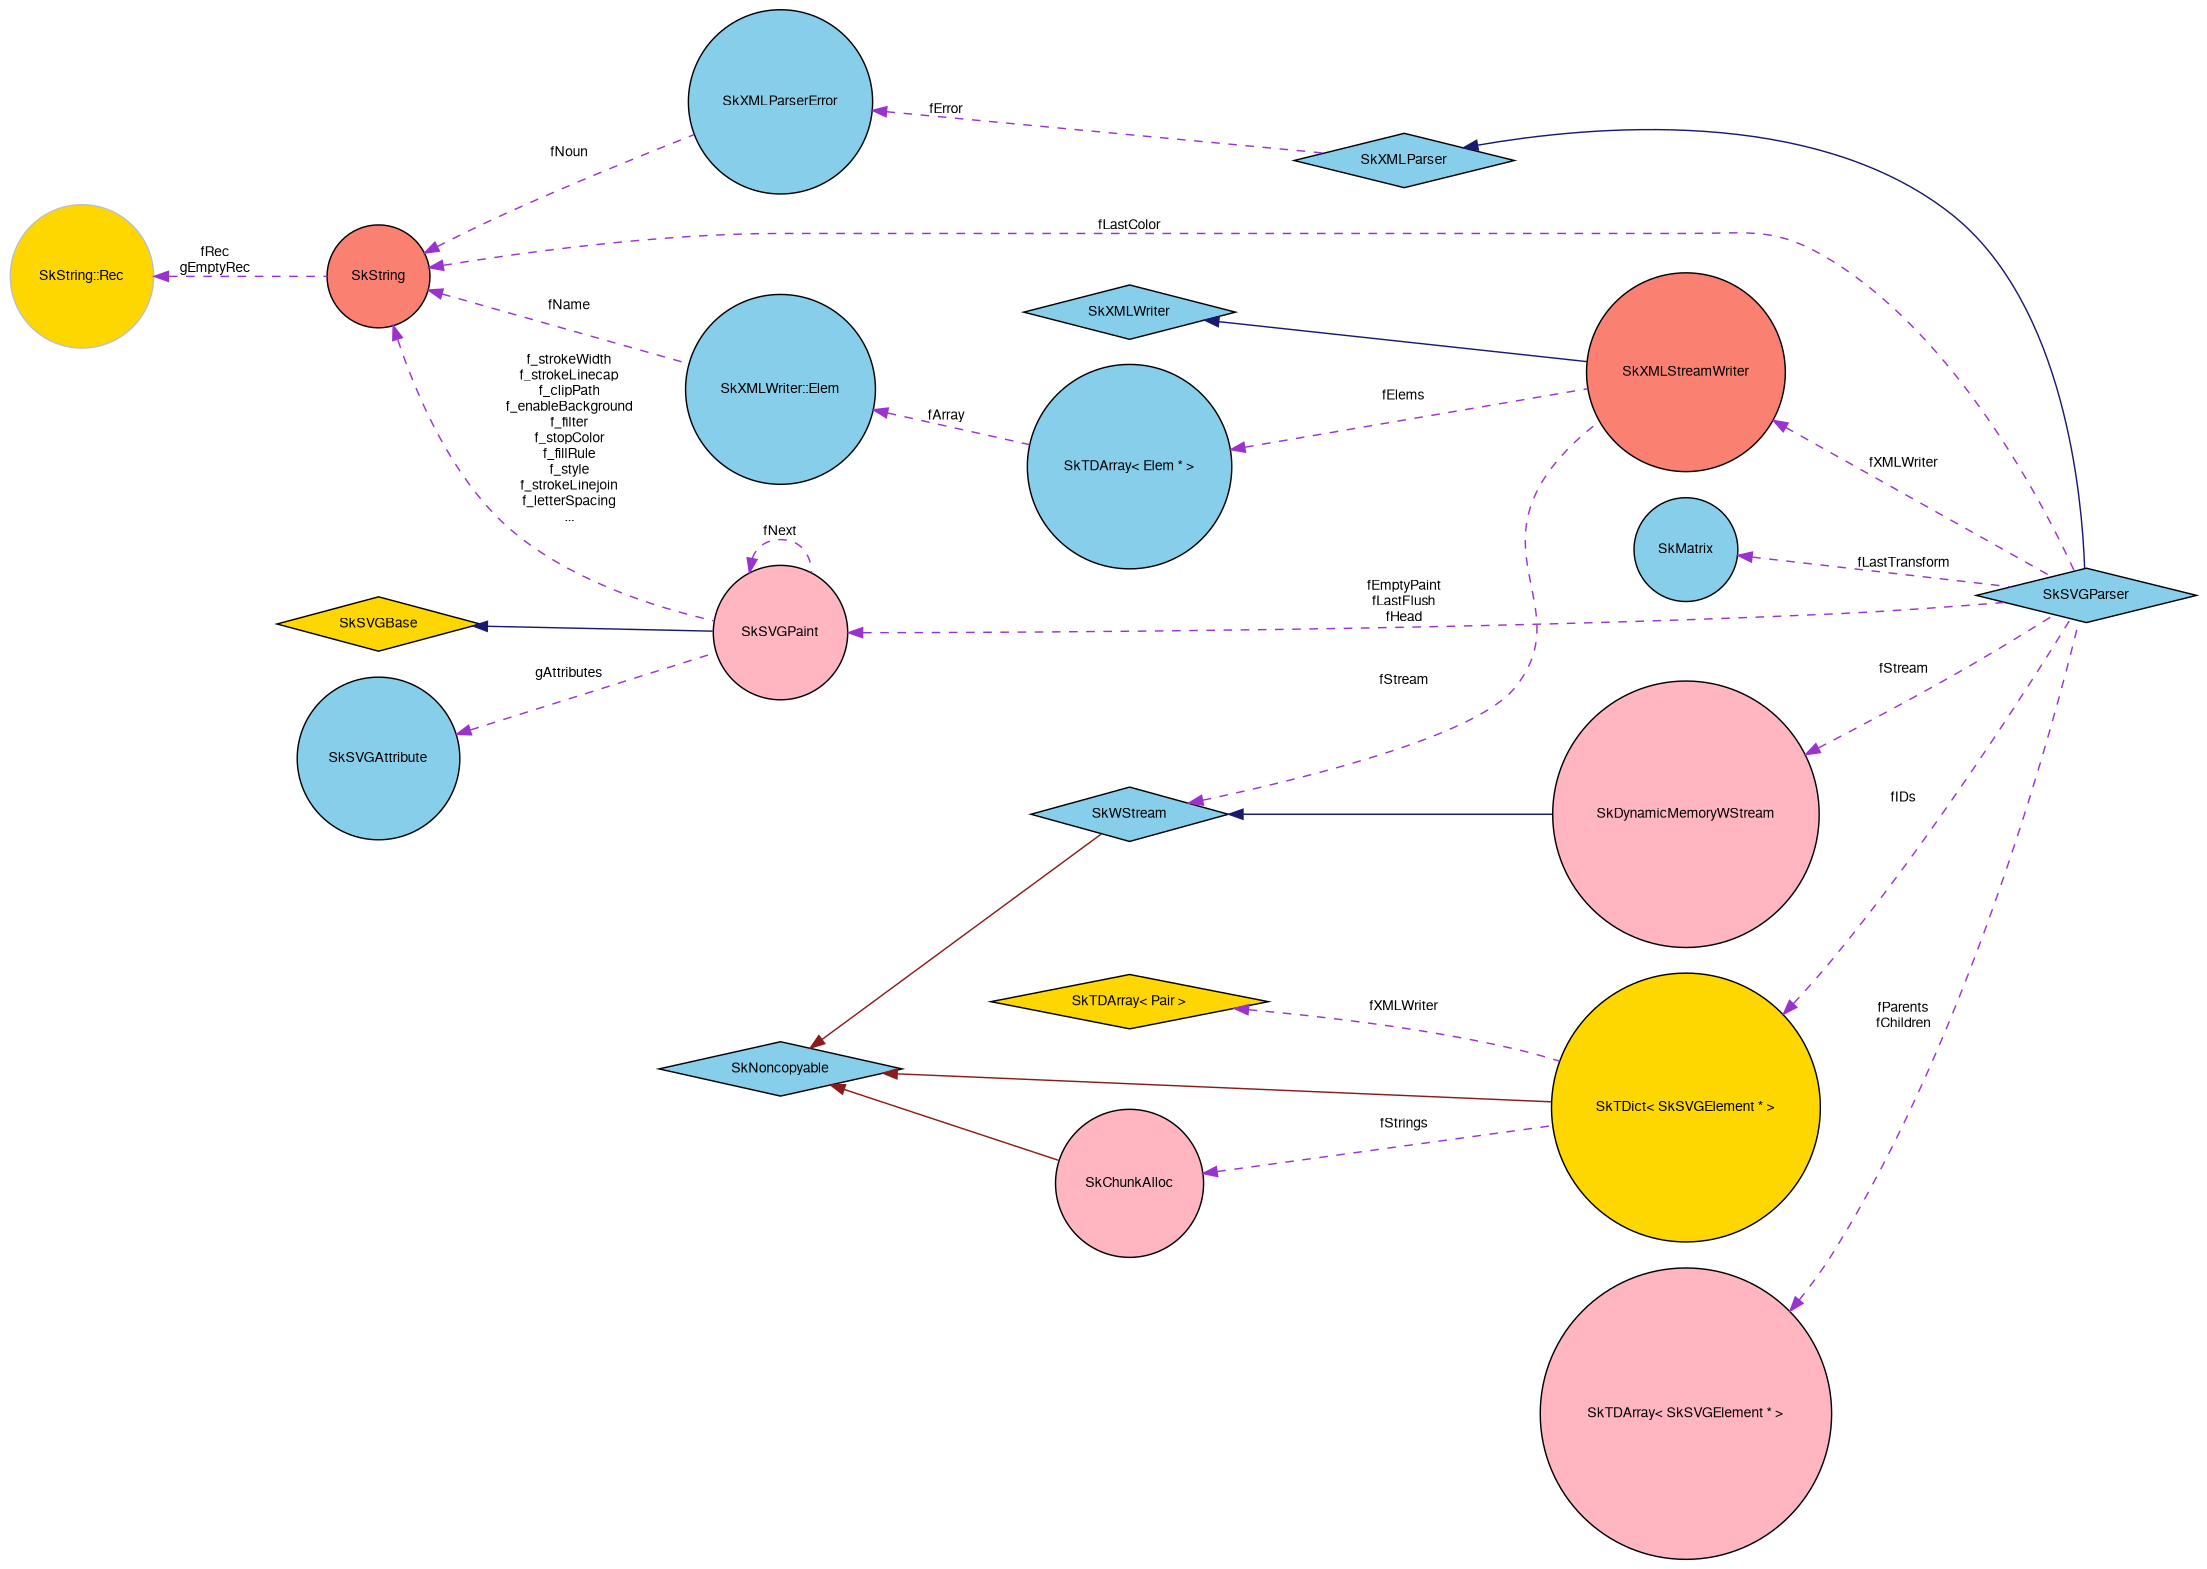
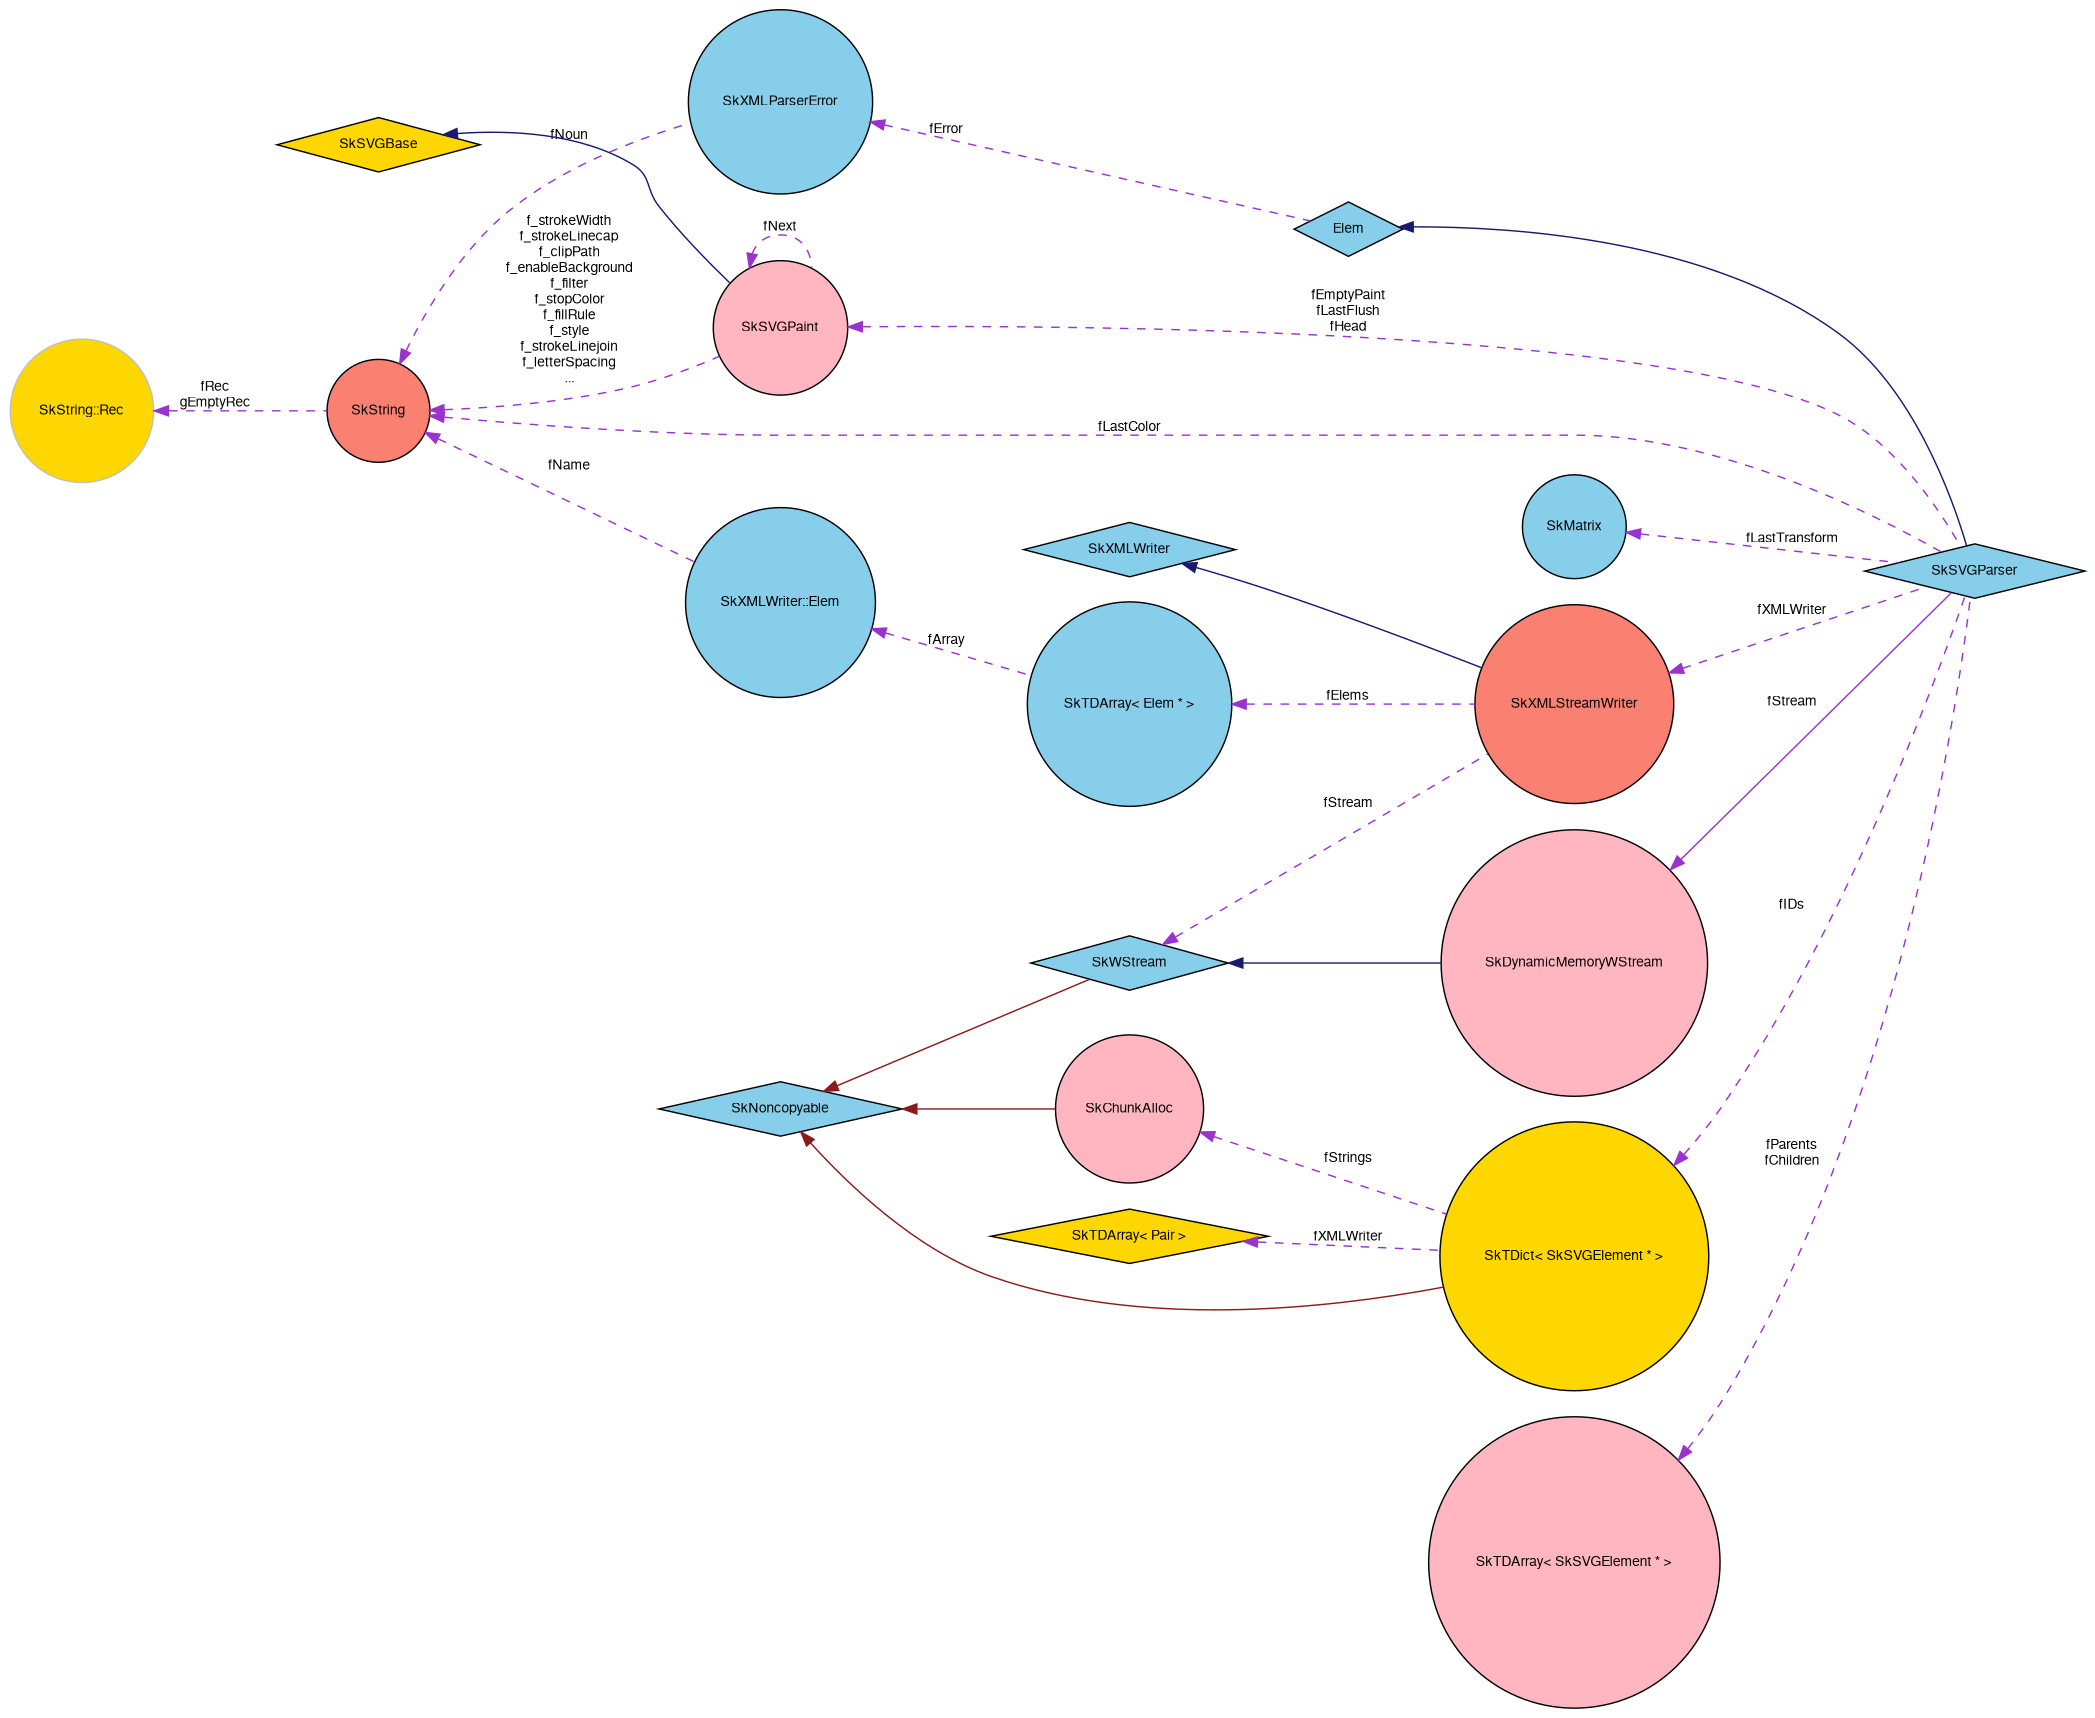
(1404, 160) -> (1348, 229)
(1938, 684) -> (1816, 726)
(379, 758) -> none
